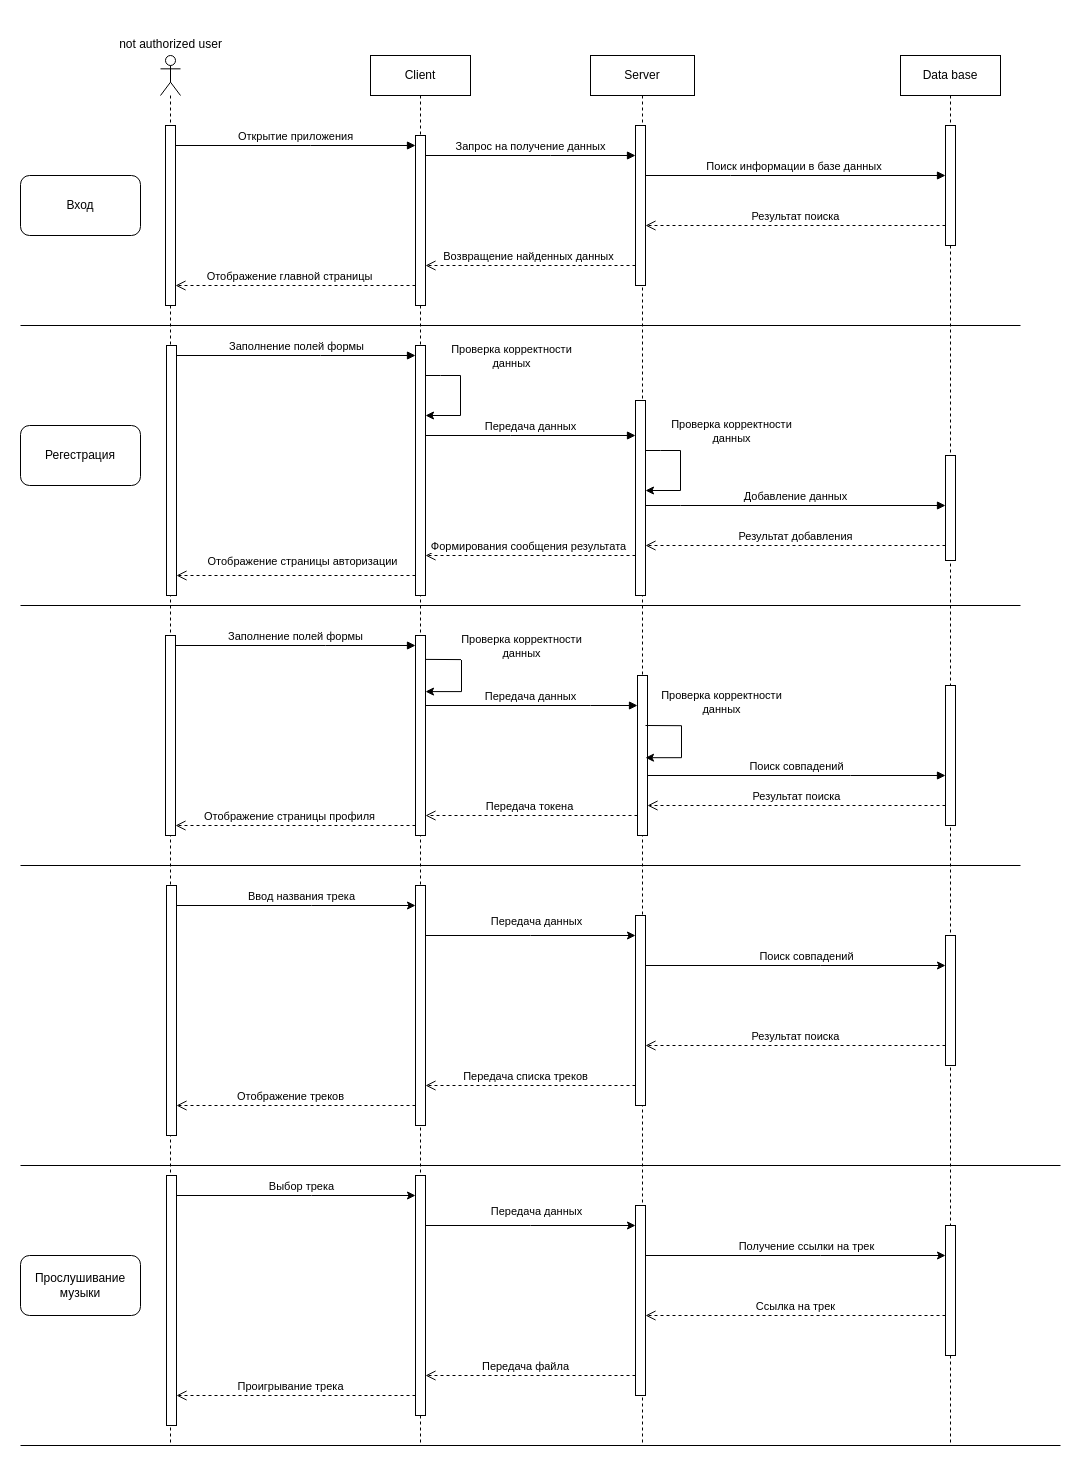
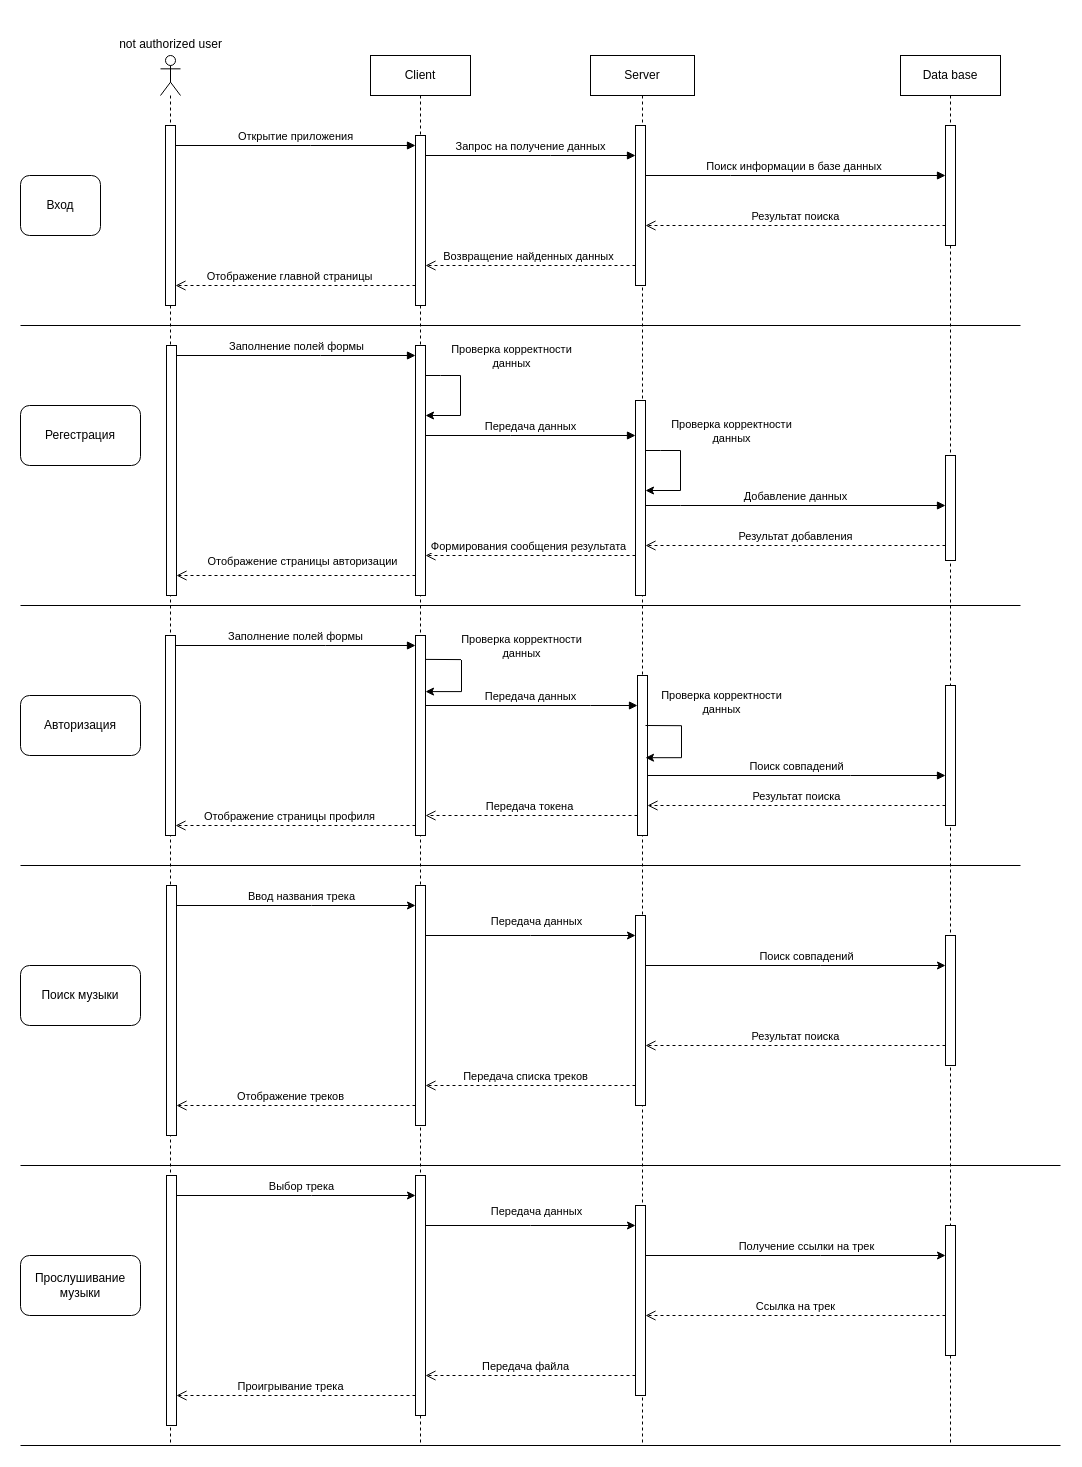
(81, 206) -> (61, 206)
(81, 456) -> (81, 436)
none -> (81, 726)
none -> (81, 996)
